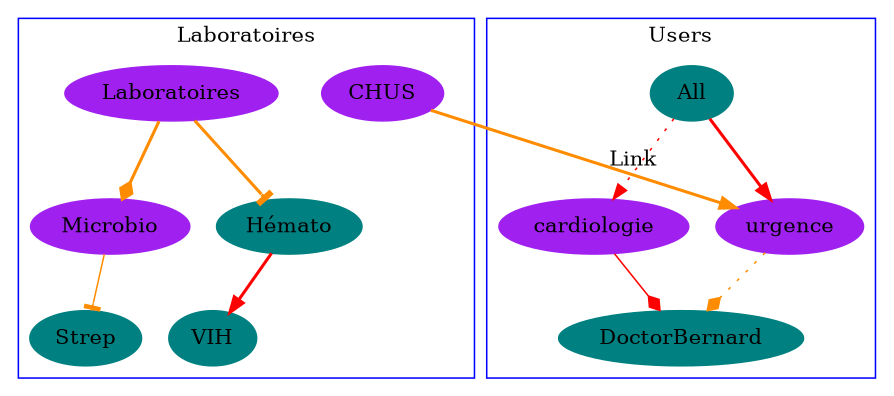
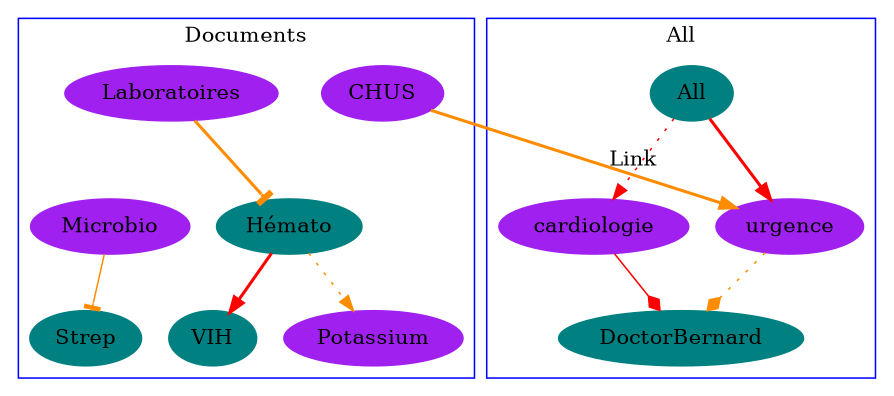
(246, 36) -> (246, 36)
(681, 36) -> (681, 36)
(145, 152) -> none
none -> (373, 338)
